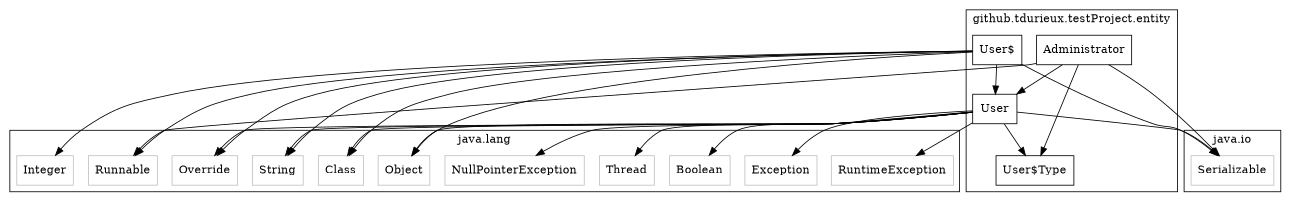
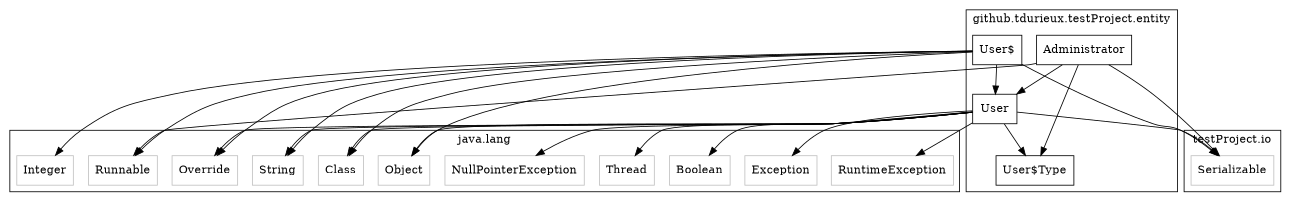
(1232, 140) -> (1232, 140)
